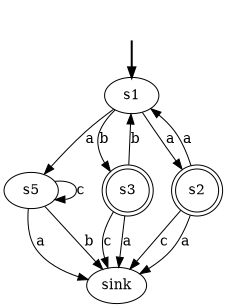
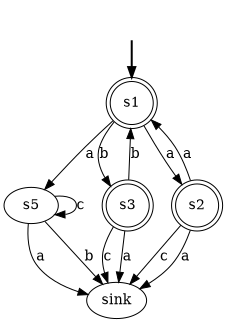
(132, 96) -> (132, 103)
